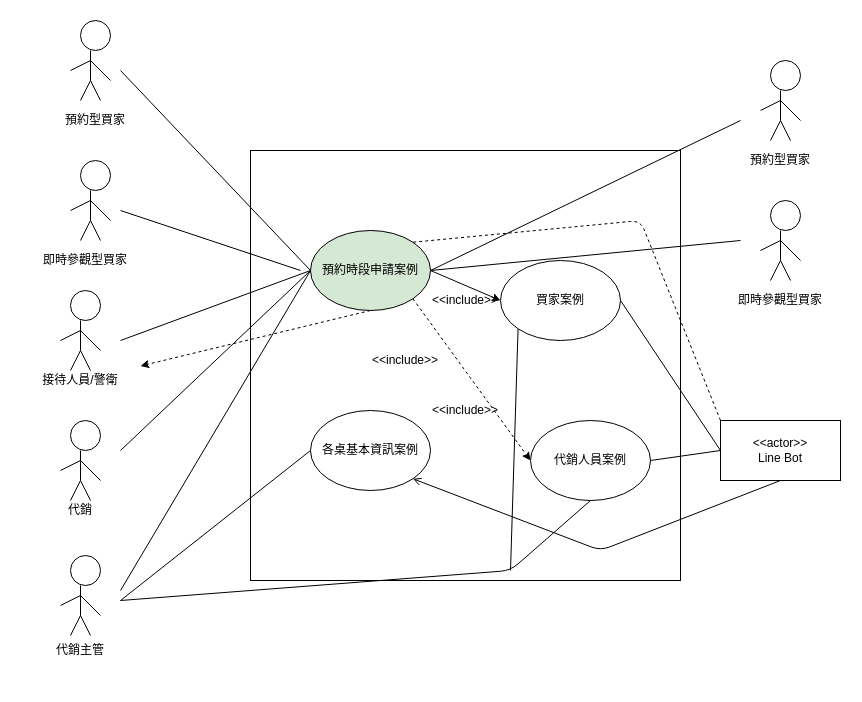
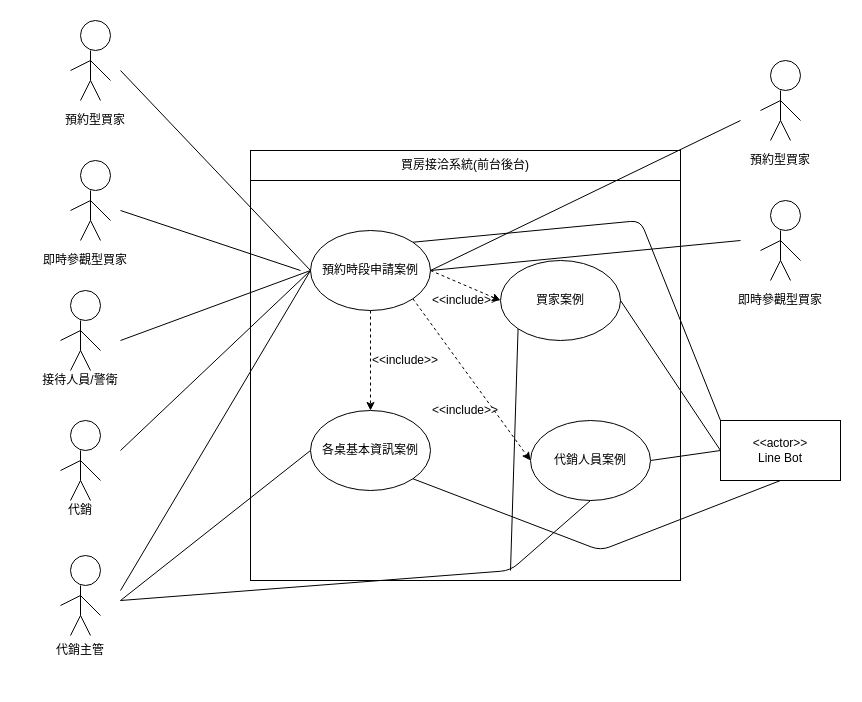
none -> (466, 166)
(658, 263) -> (658, 263)
(371, 271) -> (371, 271)
(461, 284) -> (461, 284)
(303, 327) -> (371, 357)
(417, 480) -> (417, 480)
